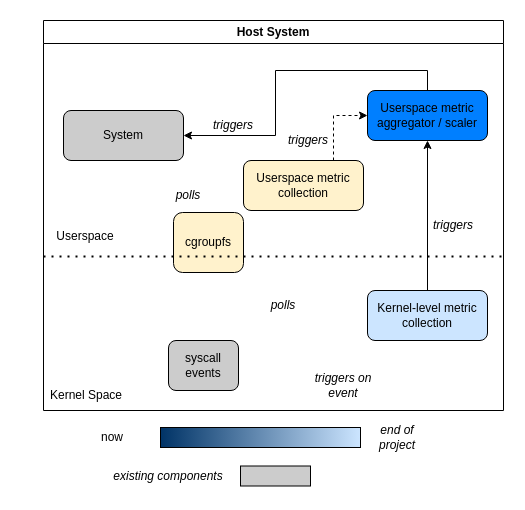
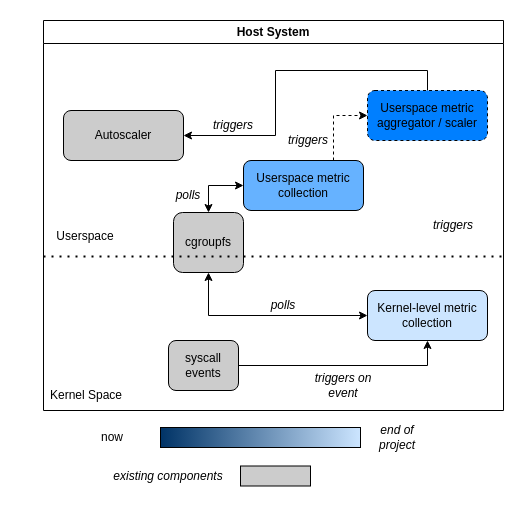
(428, 116) -> (428, 116)
(124, 136) -> (124, 136)
none -> (213, 186)
(304, 186) -> (304, 186)
(428, 219) -> none
(209, 243) -> (209, 243)
none -> (267, 316)
none -> (343, 366)
